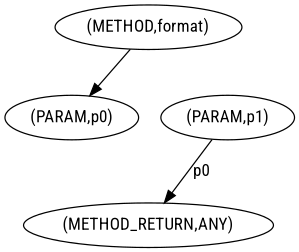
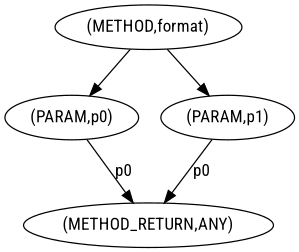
none -> (184, 68)
none -> (106, 166)
